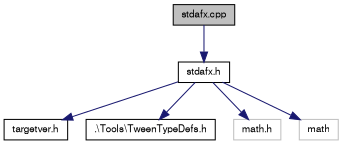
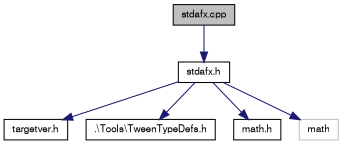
(257, 130) -> (257, 130)
